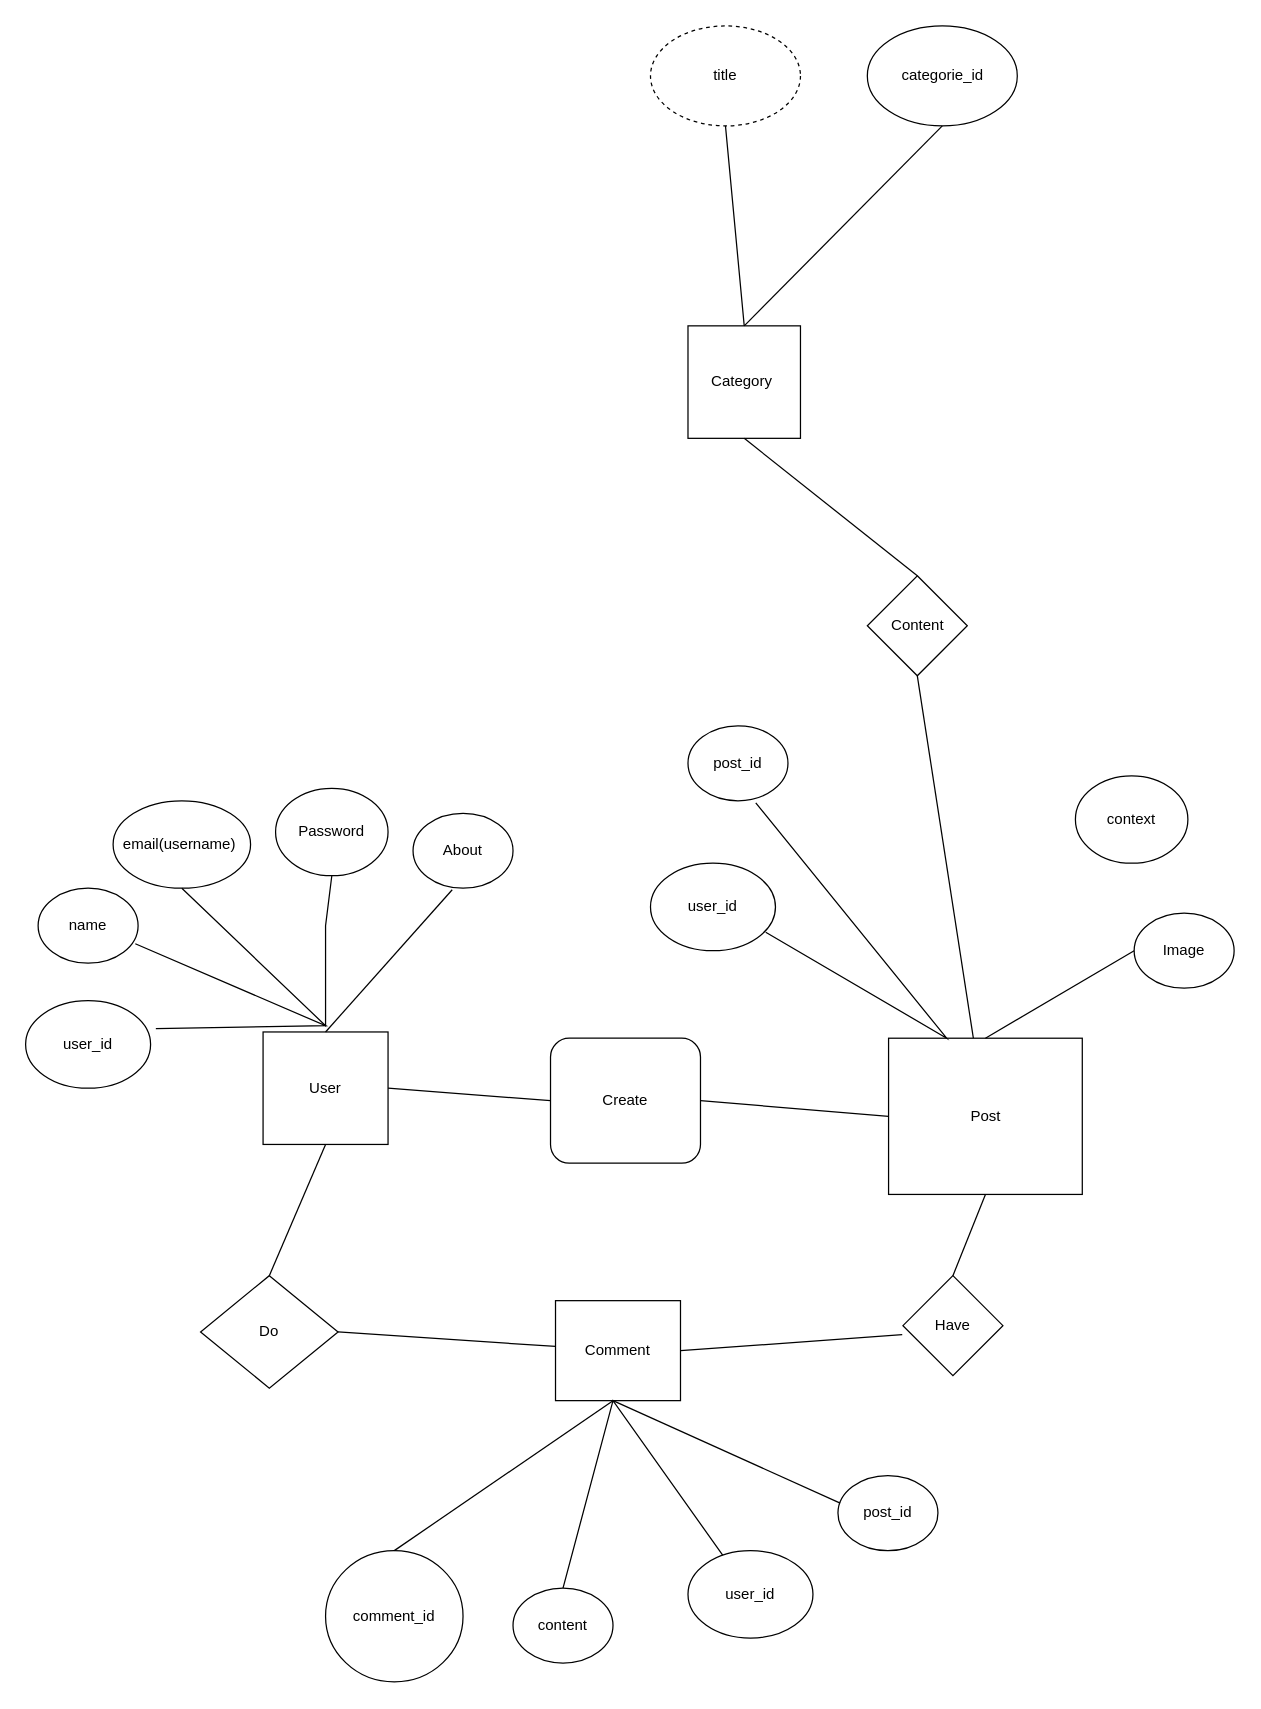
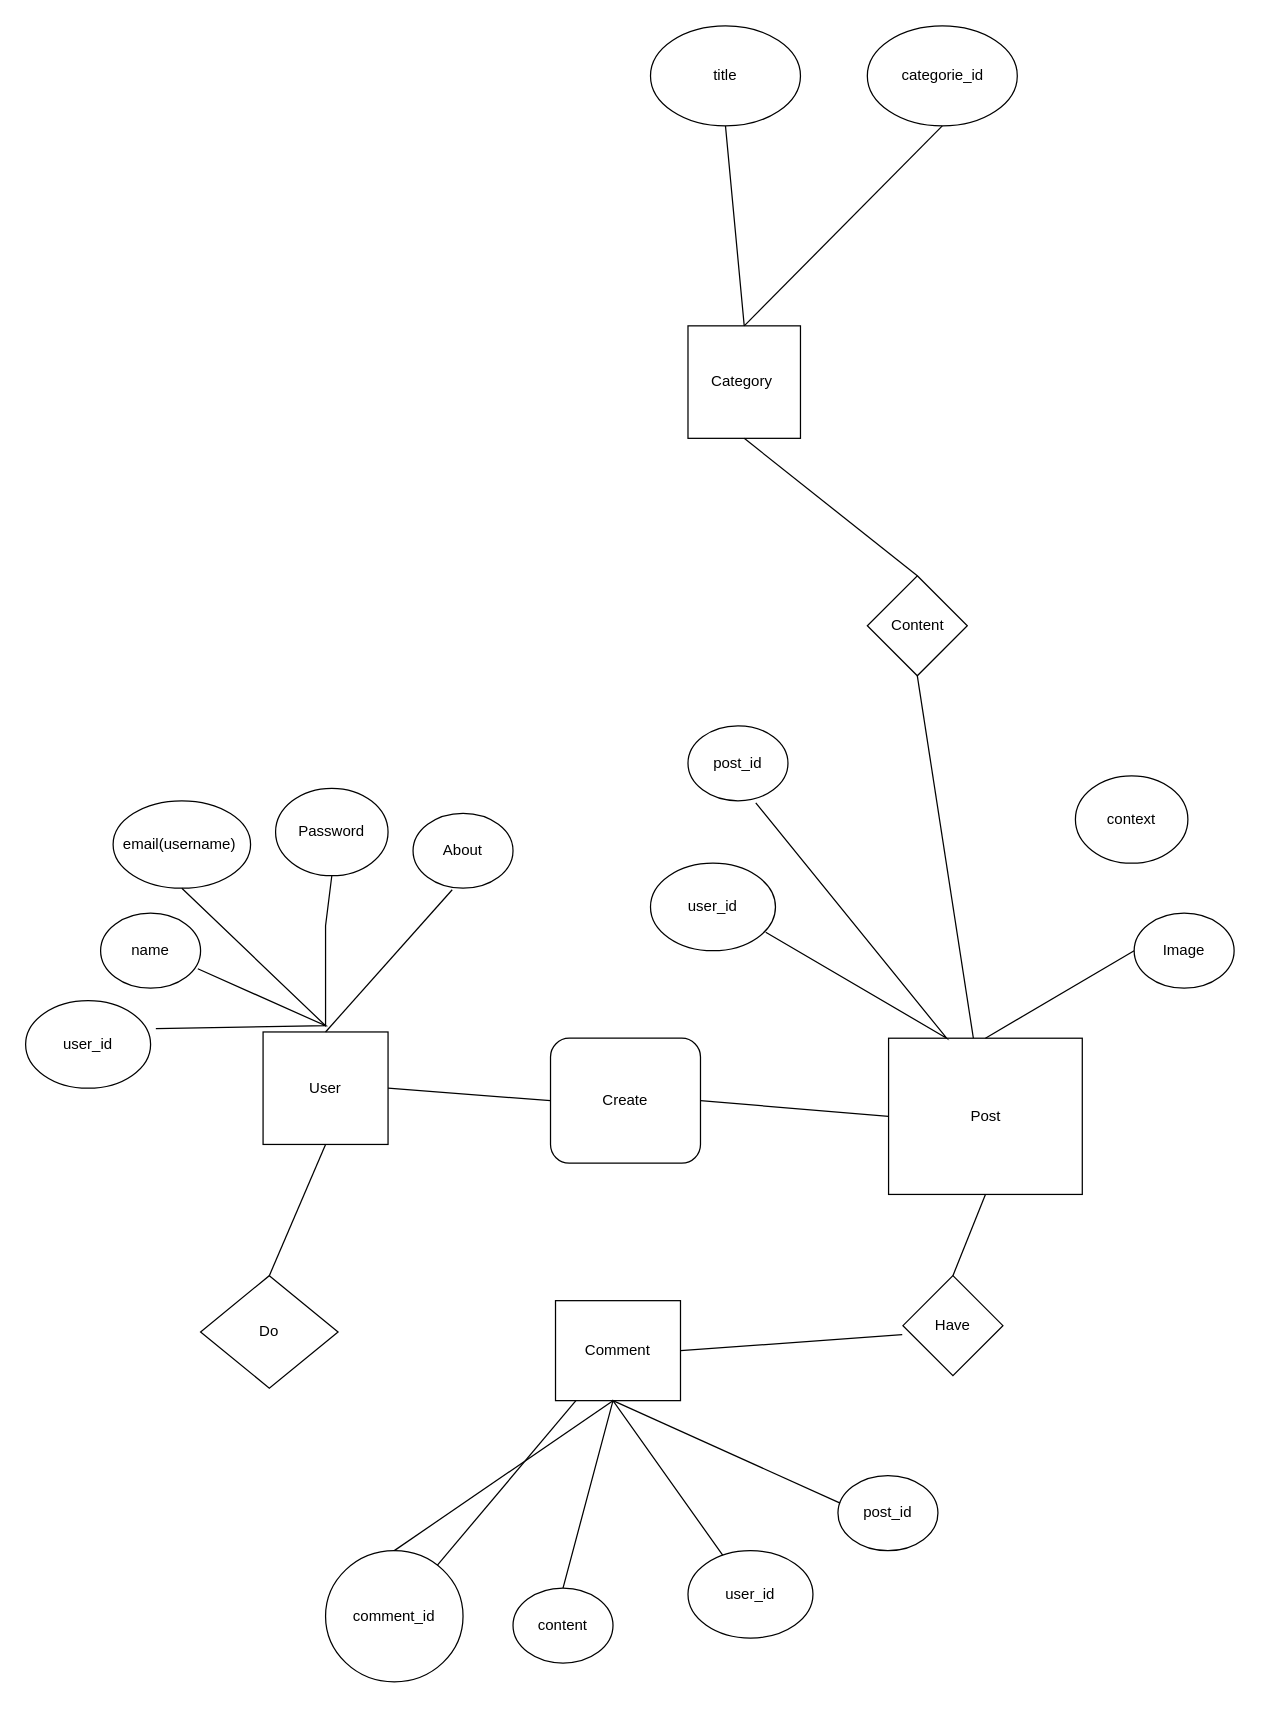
(726, 76) -> (726, 76)
(88, 926) -> (151, 951)
(447, 1339) -> (479, 1516)
